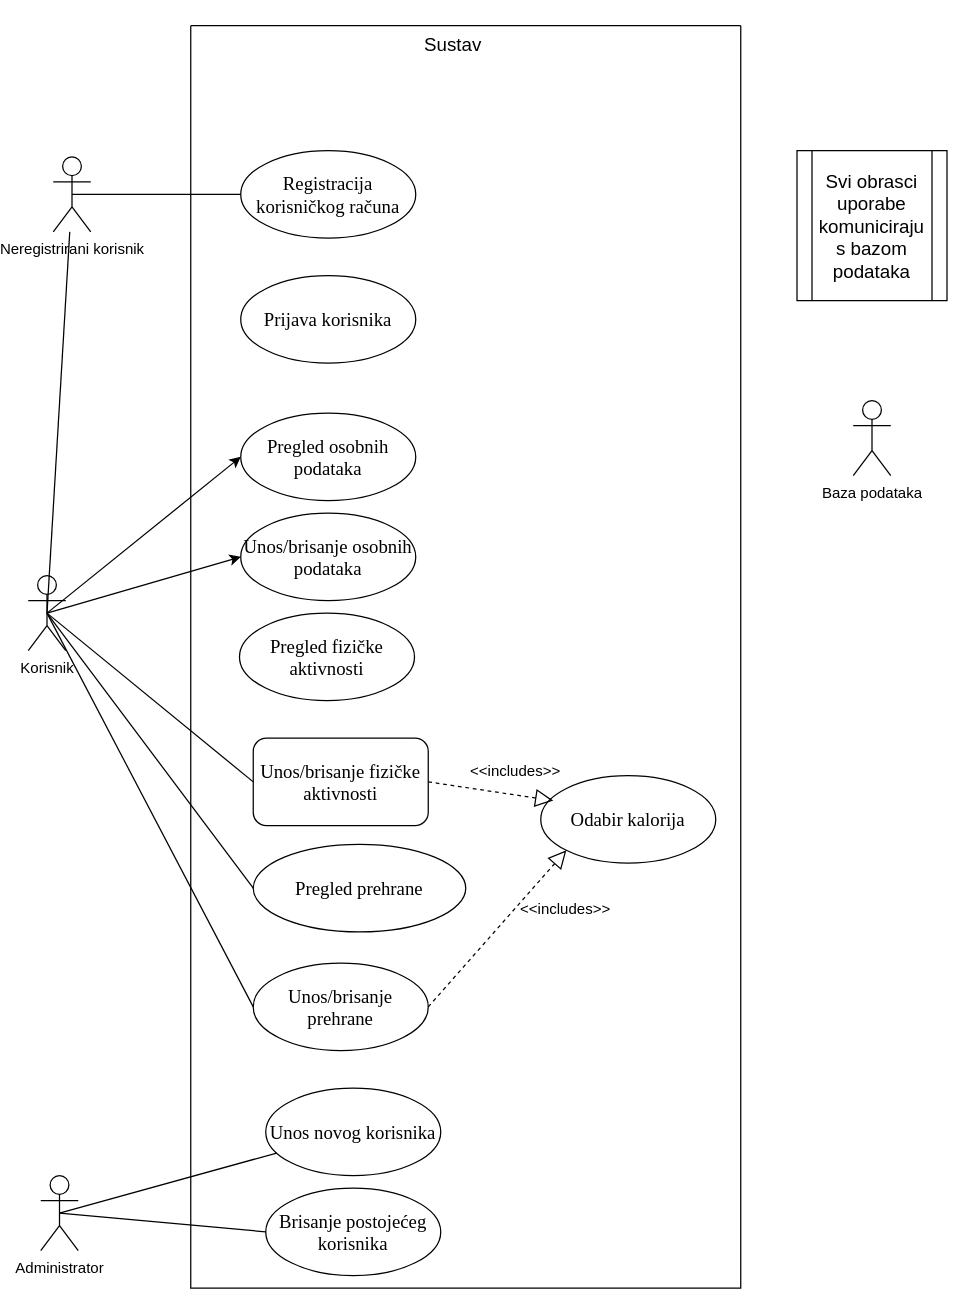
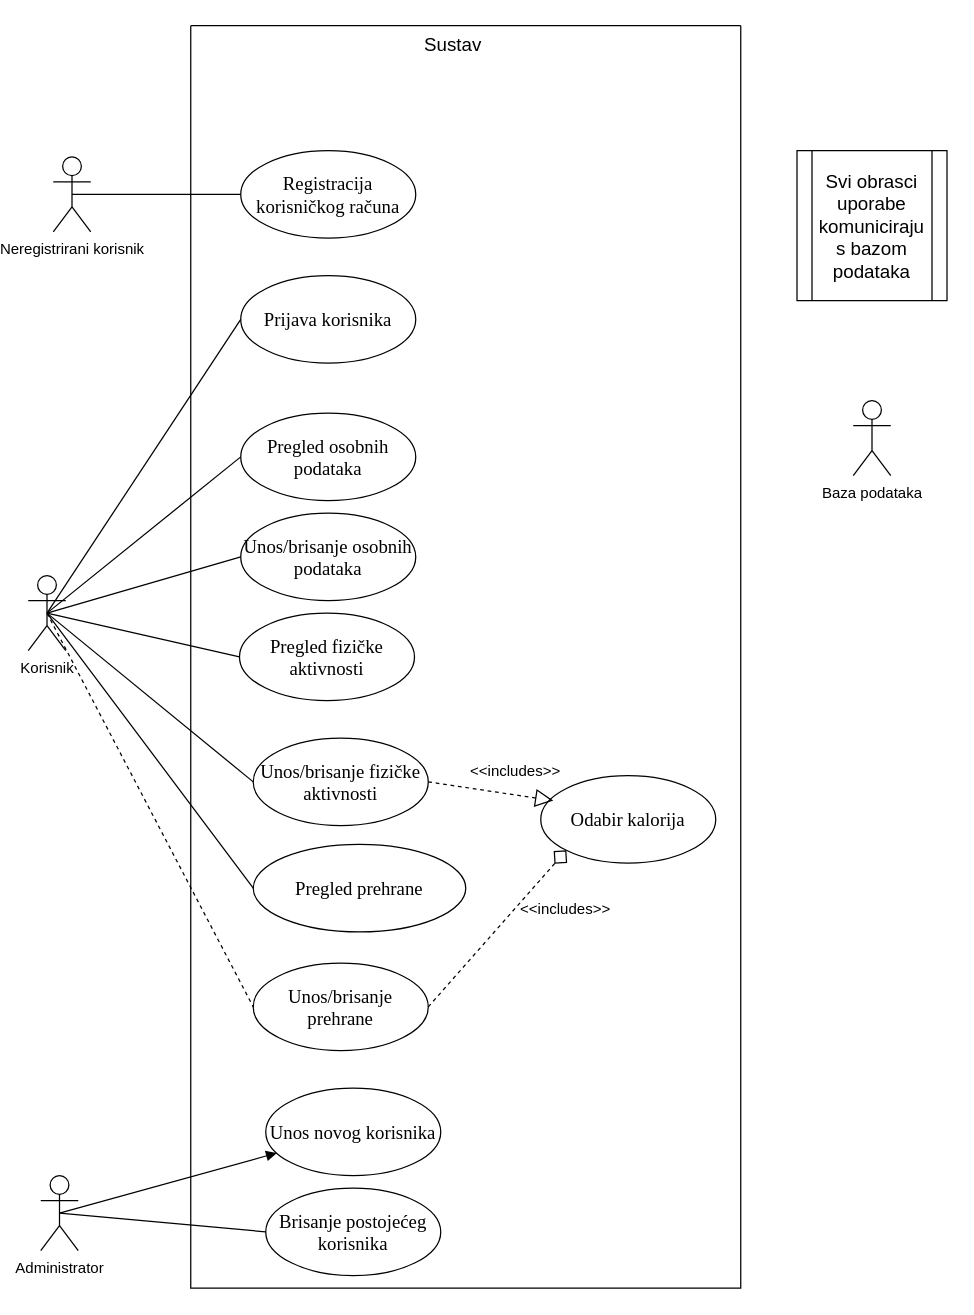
(59, 413) -> (146, 463)
(233, 463) -> (236, 461)
(231, 560) -> (235, 559)
none -> (146, 636)
(341, 782) -> (341, 782)
(159, 828) -> (159, 828)
(553, 865) -> (554, 865)
(270, 1155) -> (266, 1156)
